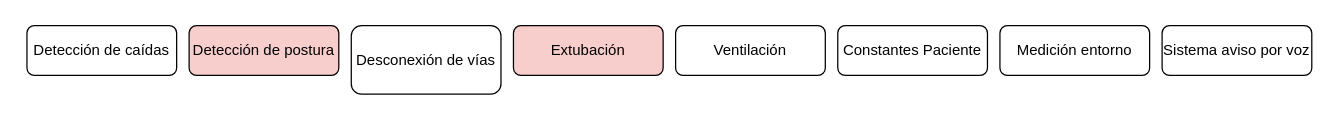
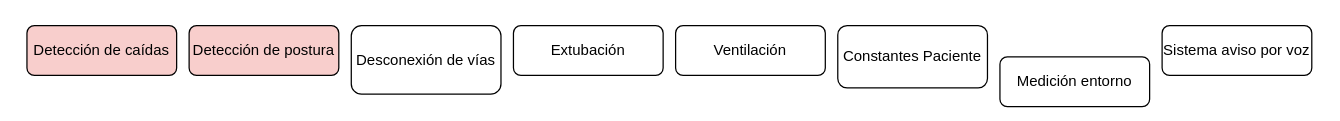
(101, 51) -> (101, 51)
(588, 51) -> (588, 51)
(913, 51) -> (913, 57)
(1076, 51) -> (1076, 82)
